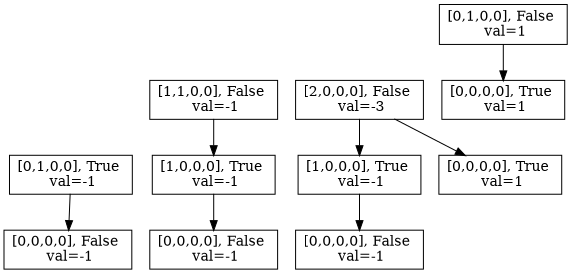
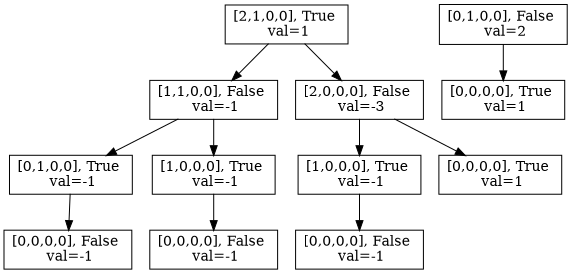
none -> (287, 24)
(503, 24) -> (503, 24)
none -> (147, 135)
